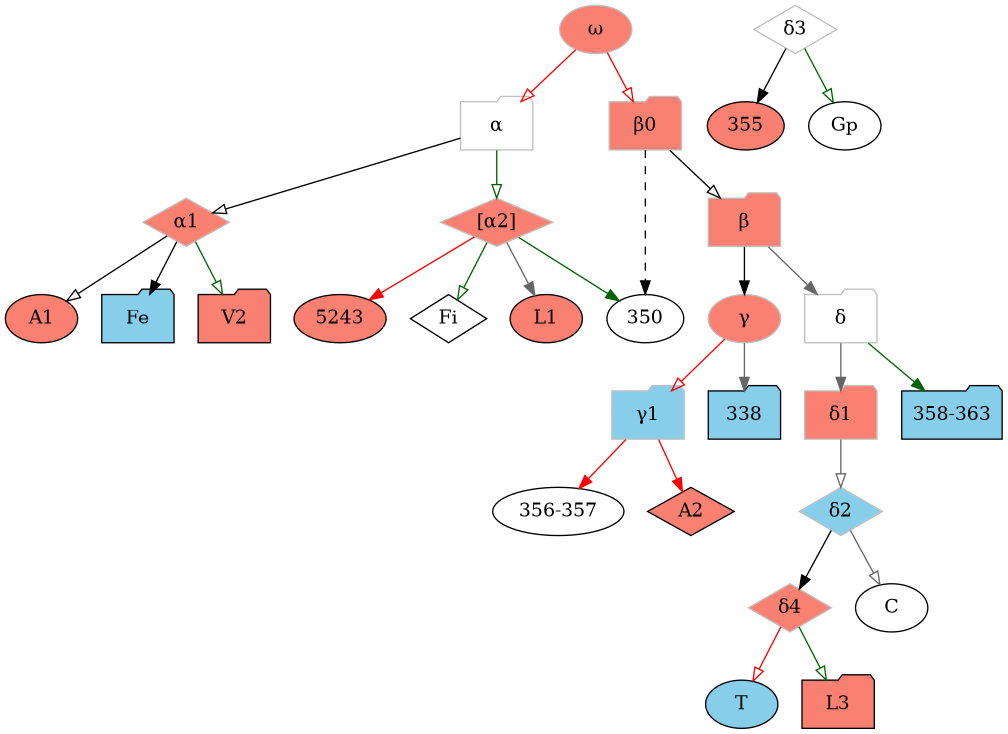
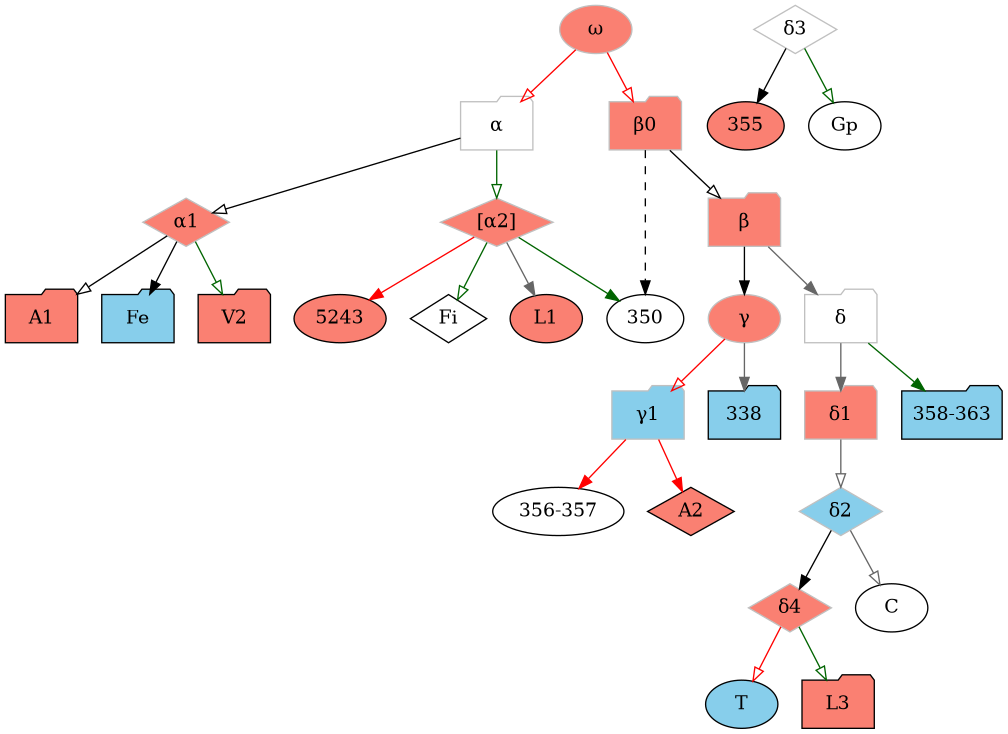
(42, 319) -> (42, 319)
